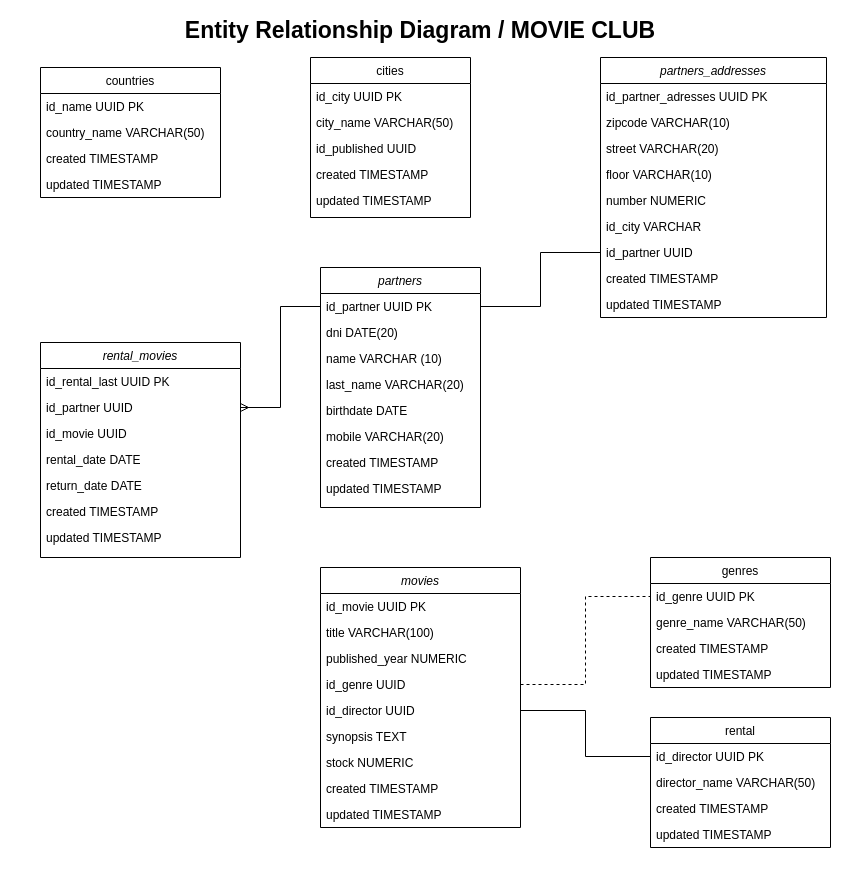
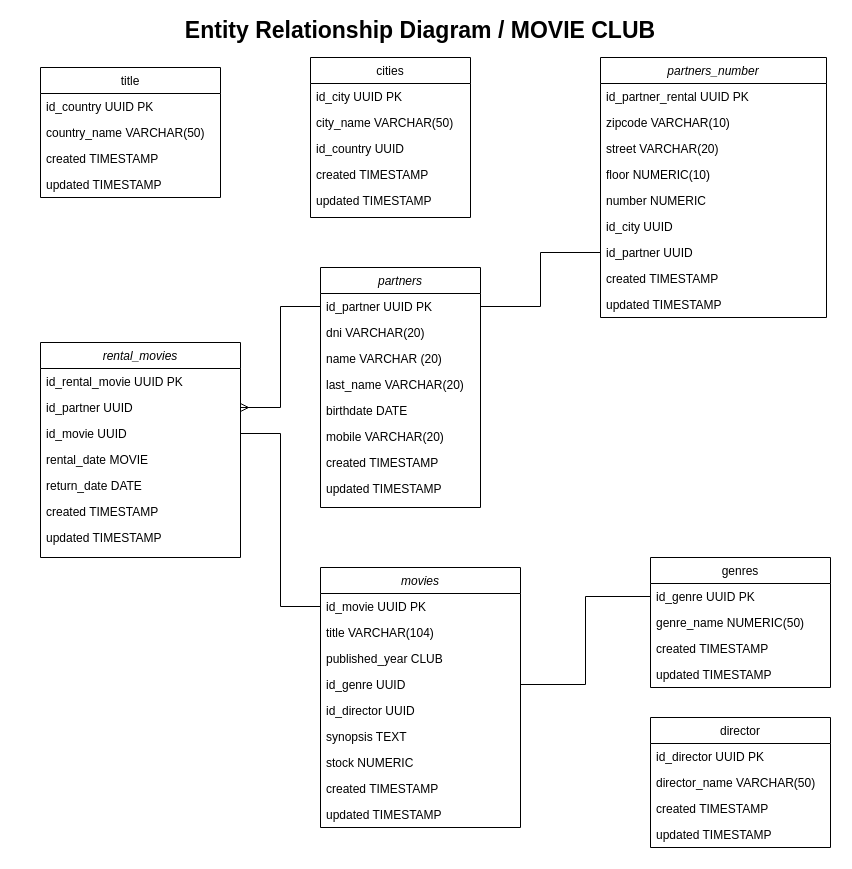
(713, 71) -> (713, 71)
(130, 81) -> (130, 81)
(692, 97) -> (684, 97)
(92, 107) -> (102, 107)
(367, 149) -> (363, 149)
(660, 175) -> (660, 175)
(652, 227) -> (642, 227)
(363, 333) -> (373, 333)
(380, 359) -> (380, 359)
(112, 382) -> (115, 382)
(97, 460) -> (100, 460)
none -> (281, 520)
(728, 623) -> (728, 623)
(382, 633) -> (382, 633)
(586, 642) -> (586, 642)
(395, 659) -> (385, 659)
(740, 731) -> (740, 731)
(586, 733) -> none
